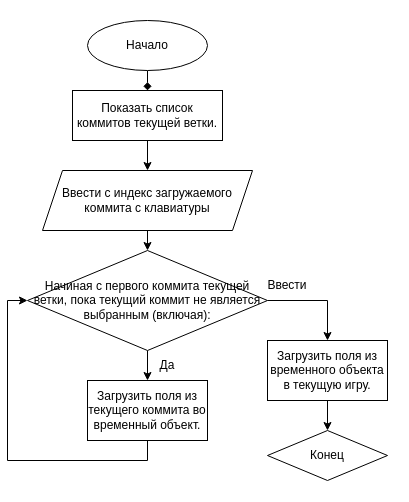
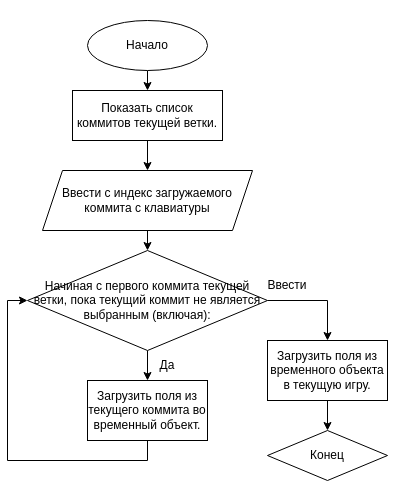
(148, 81) -> (148, 82)
